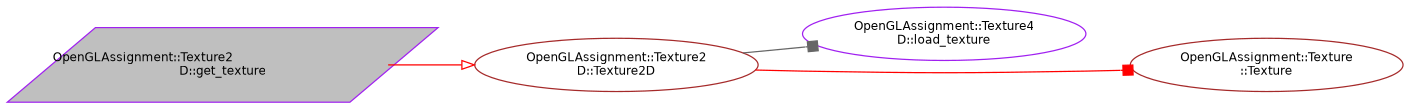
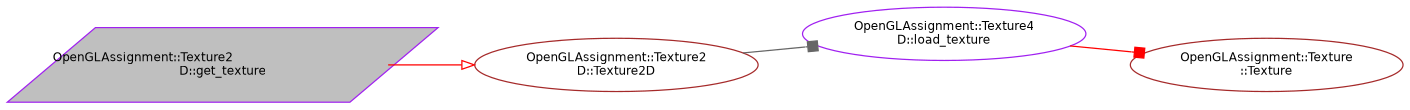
(938, 73) -> (1101, 49)
